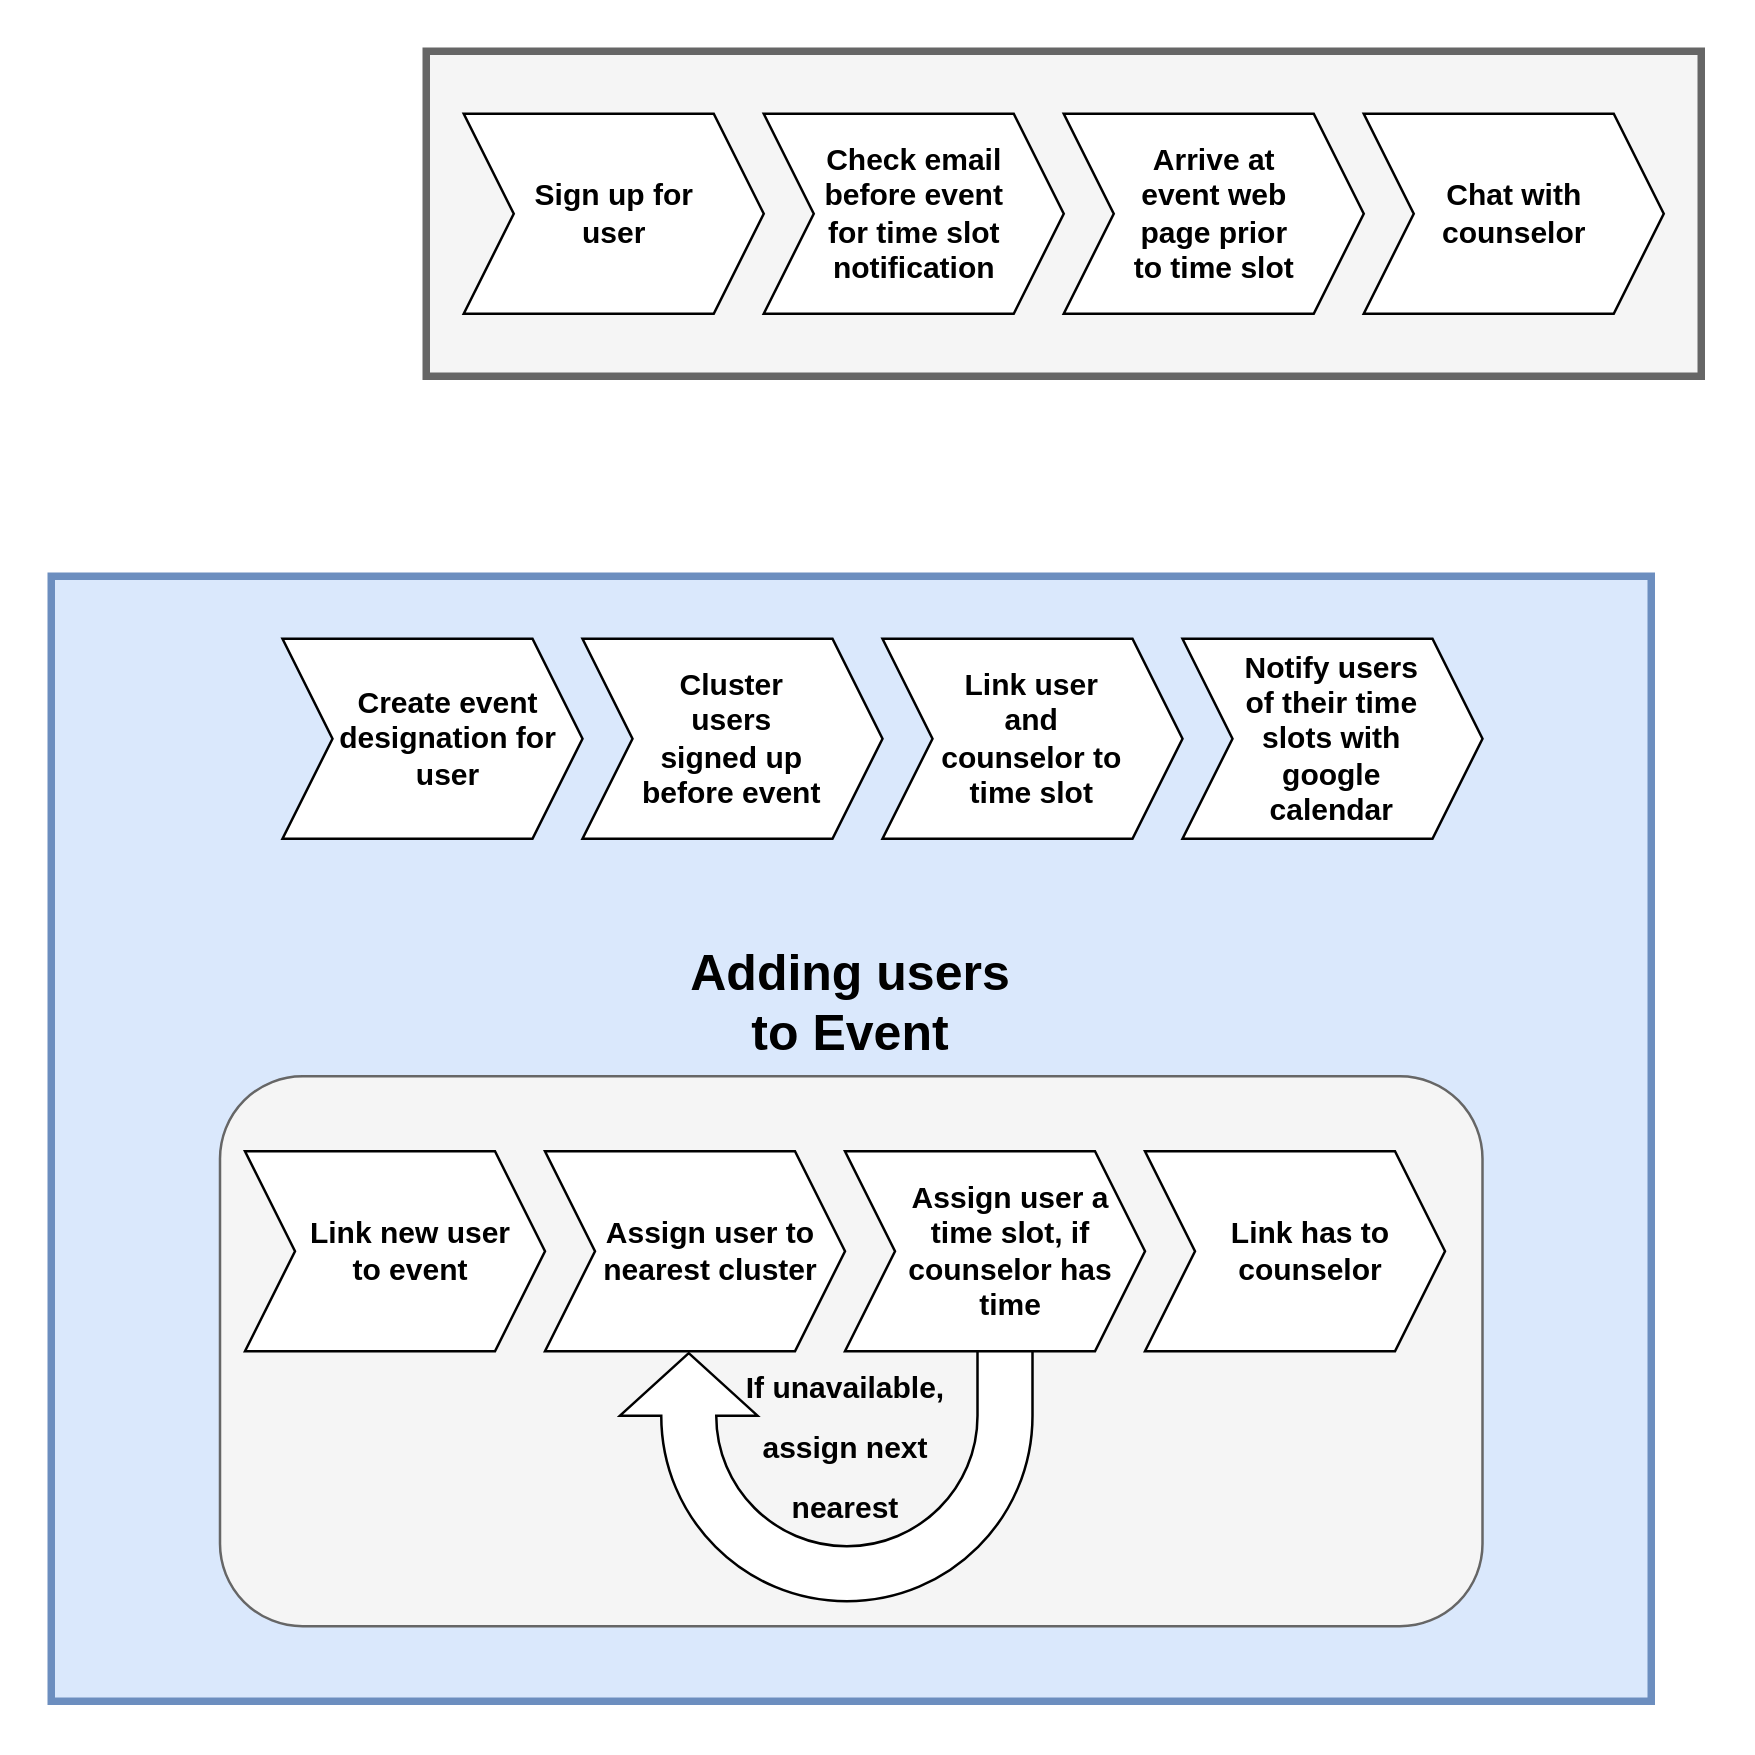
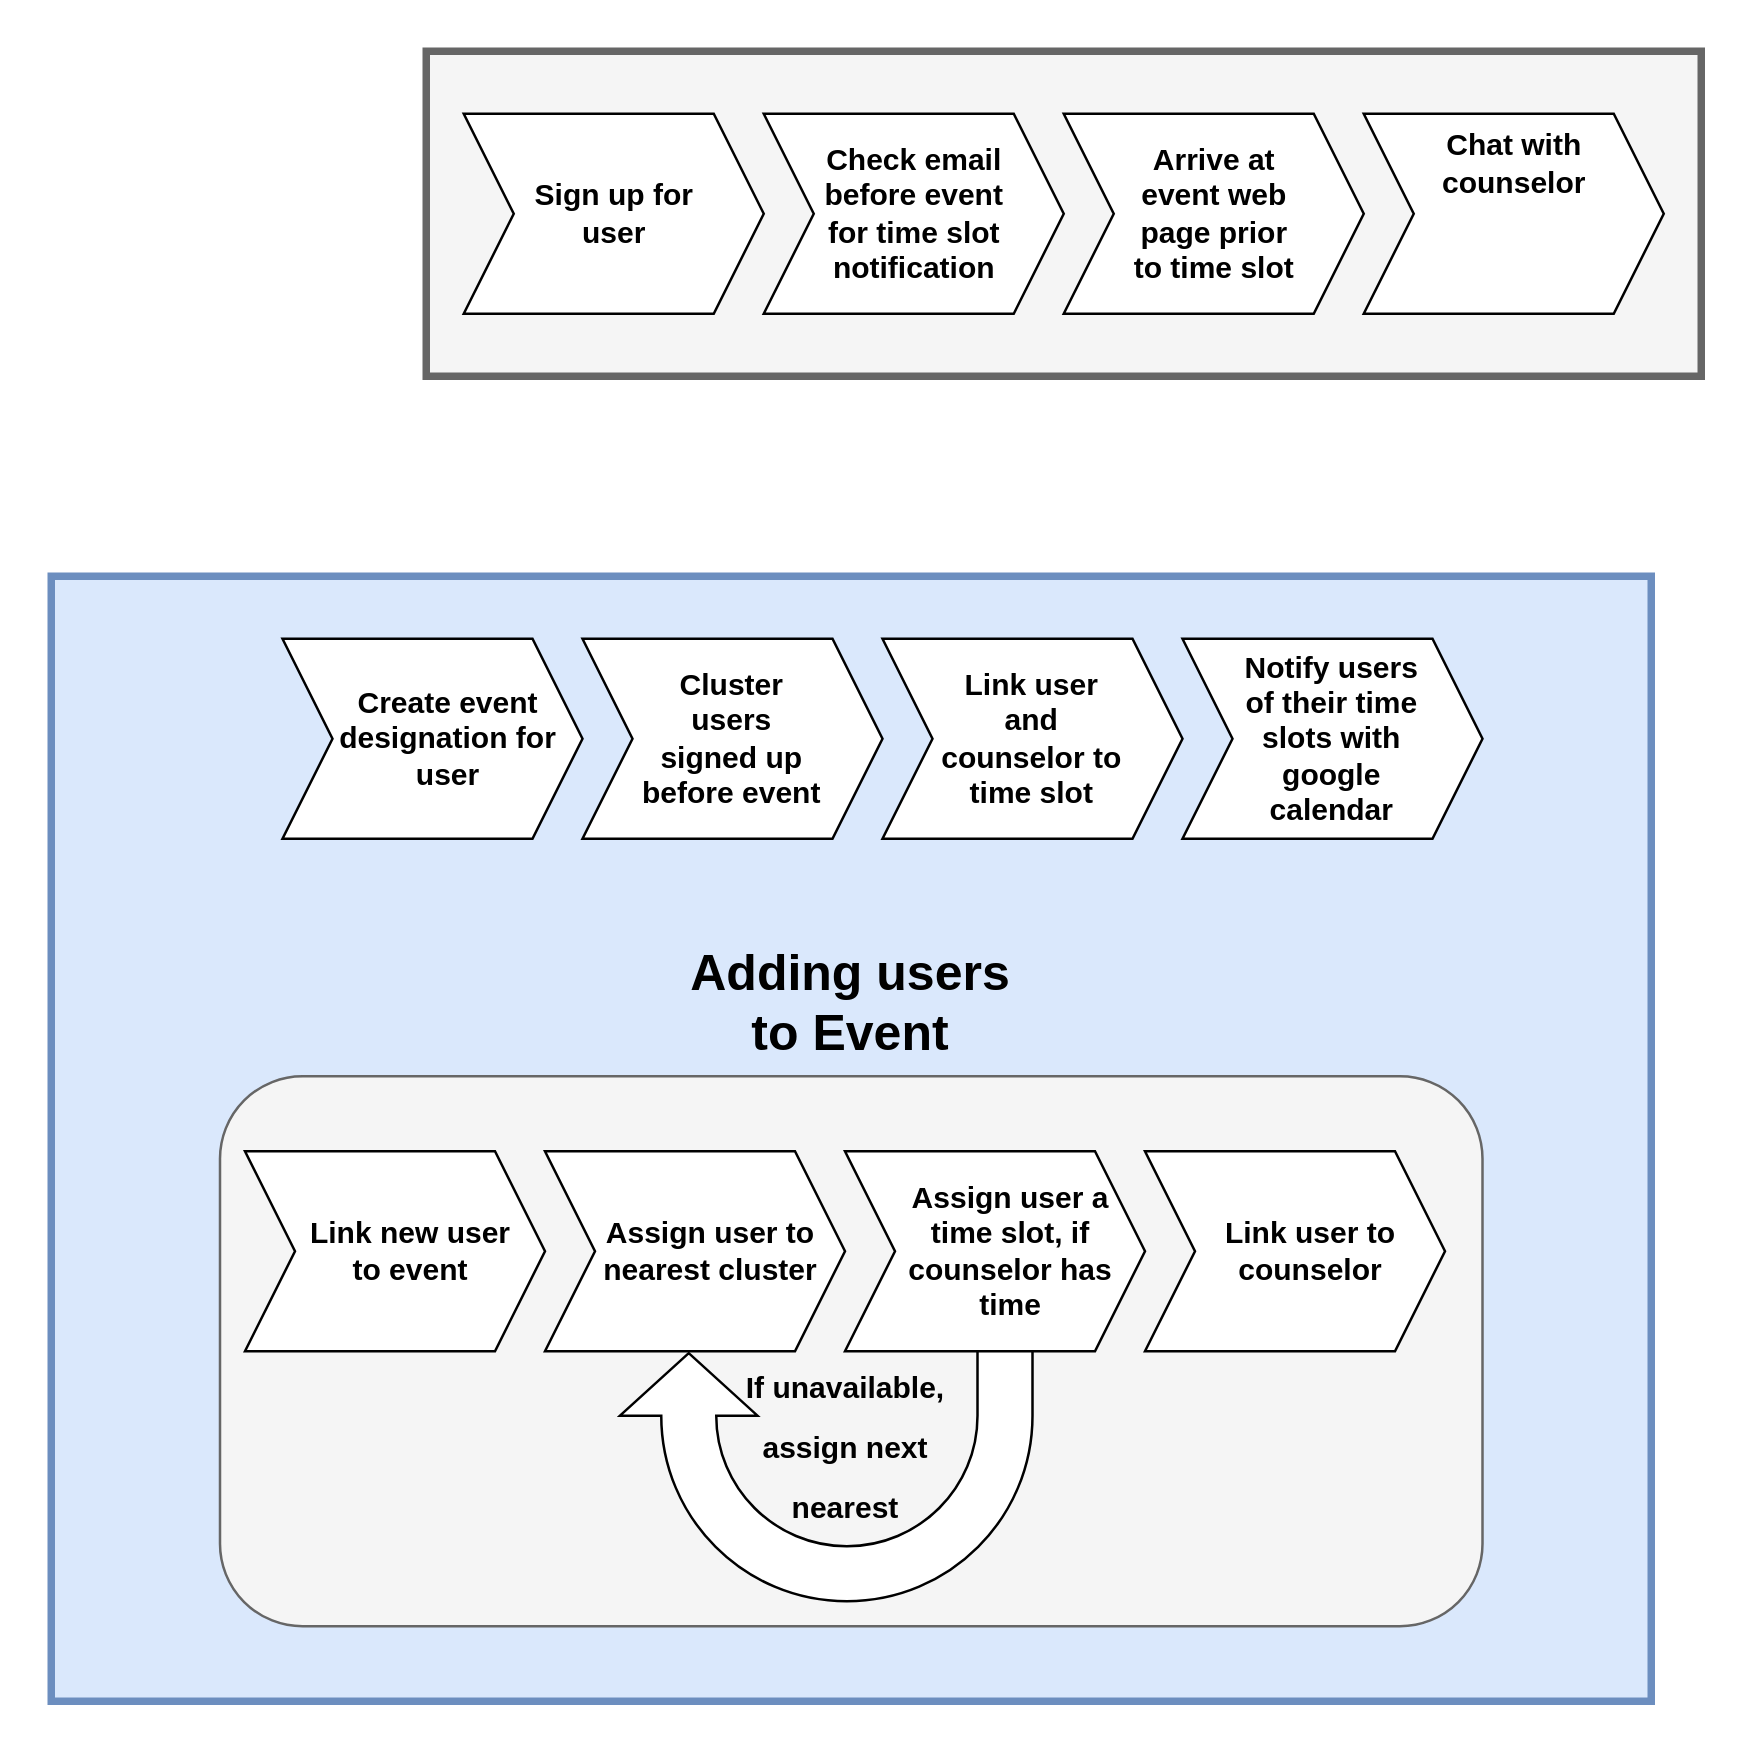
(1514, 214) -> (1514, 164)
(1311, 1251) -> (1311, 1251)
